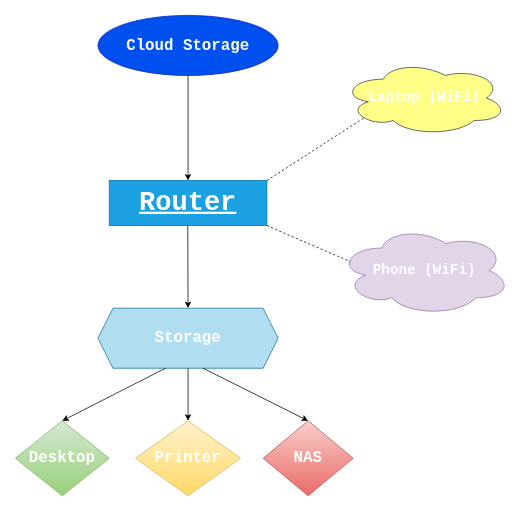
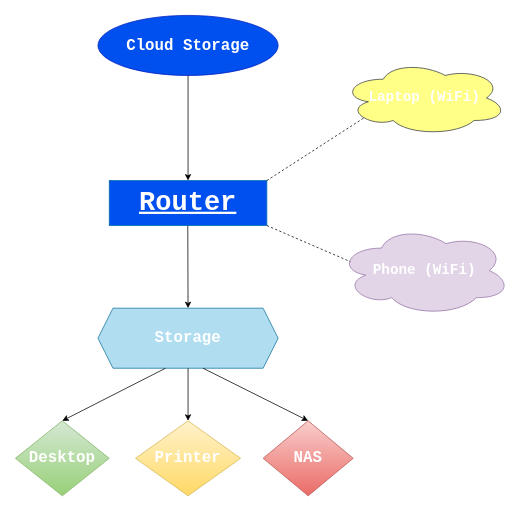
(188, 203) -> (188, 203)
